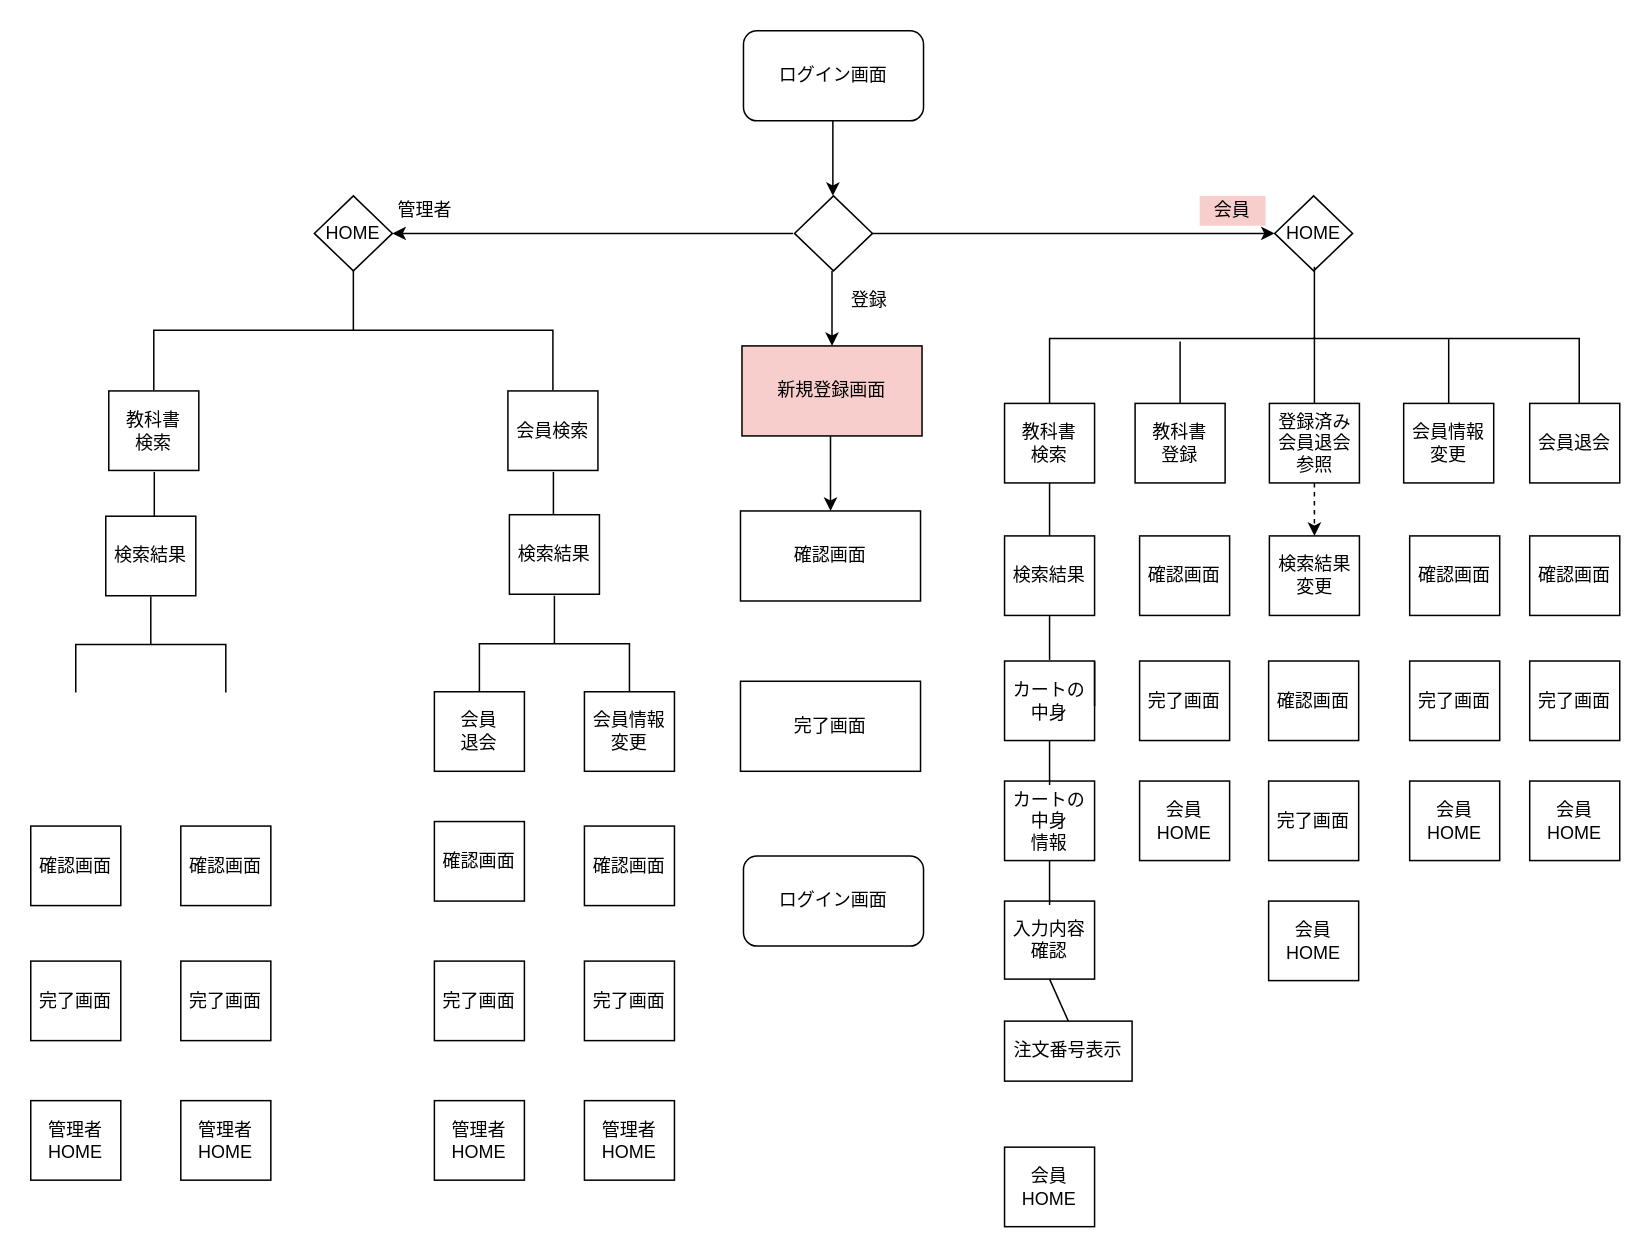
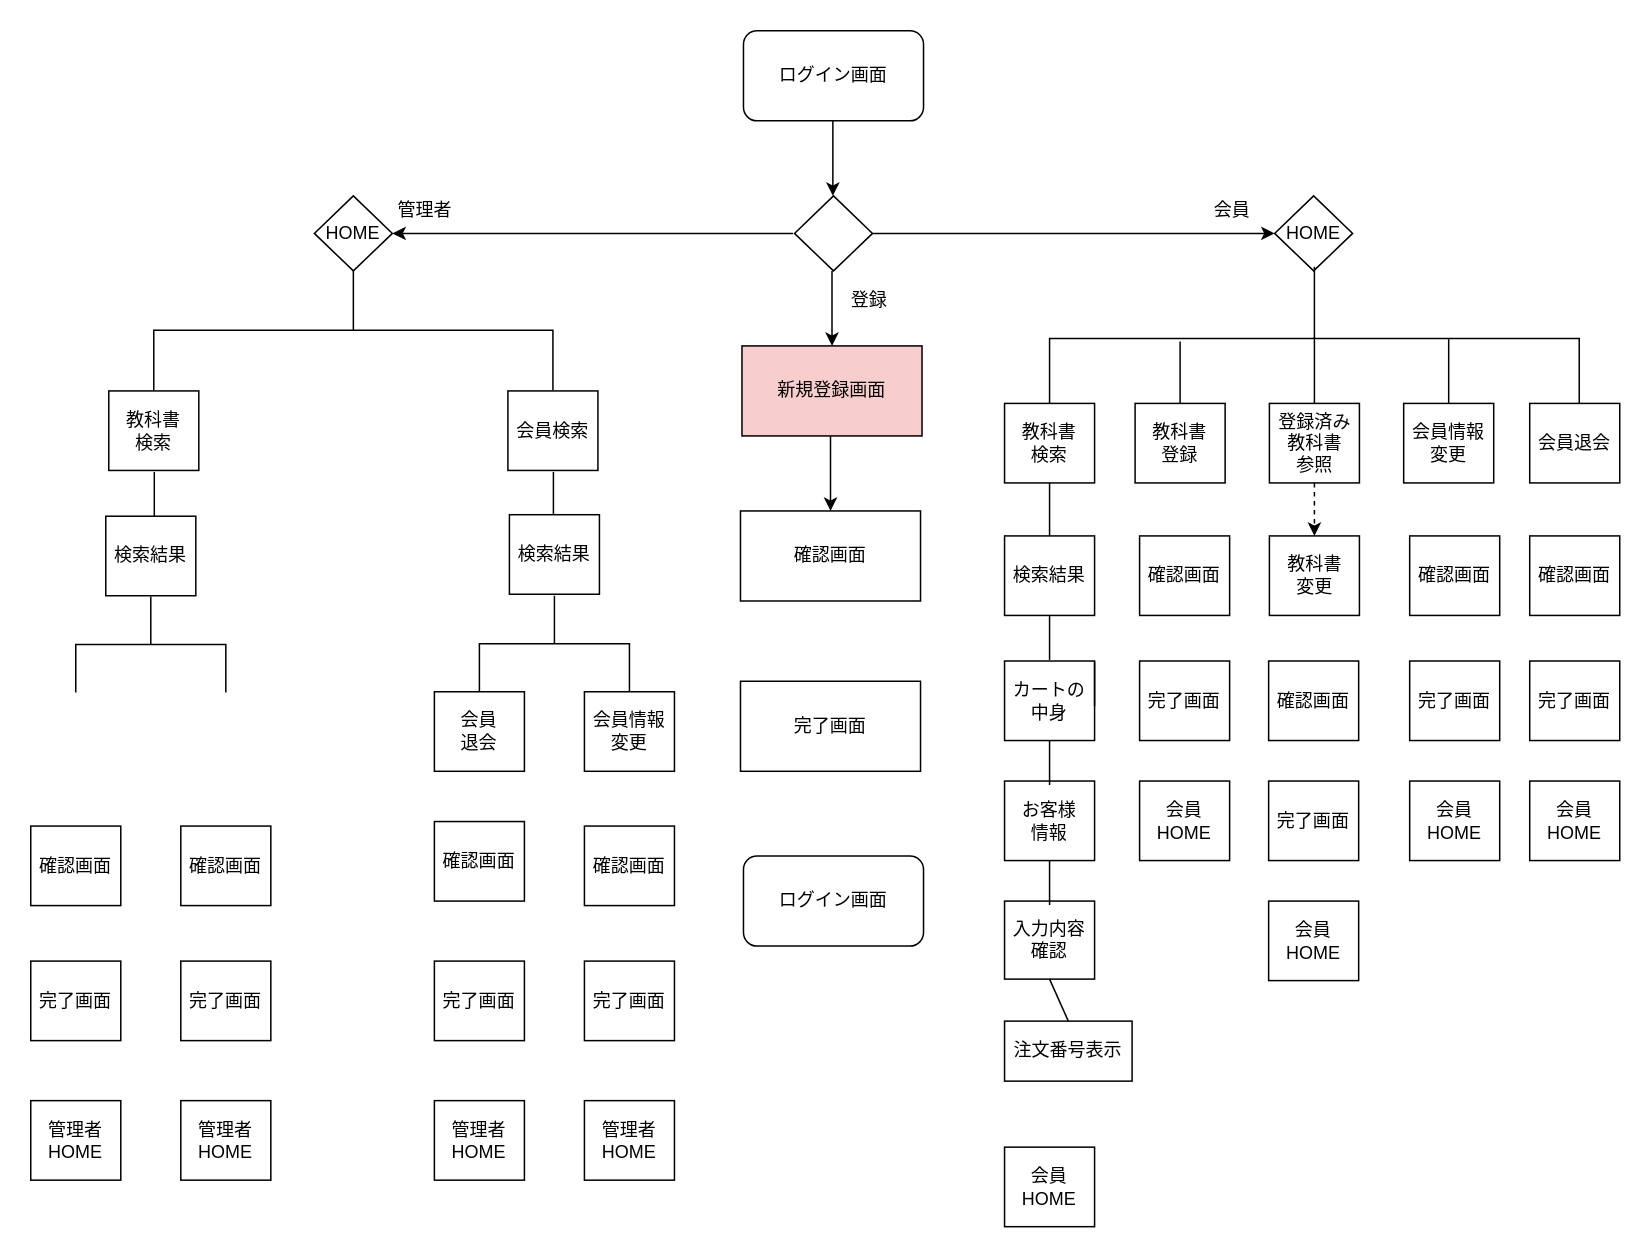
(1232, 211) -> (1232, 211)
(1315, 443) -> (1315, 443)
(1315, 575) -> (1315, 575)
(1049, 821) -> (1049, 821)
